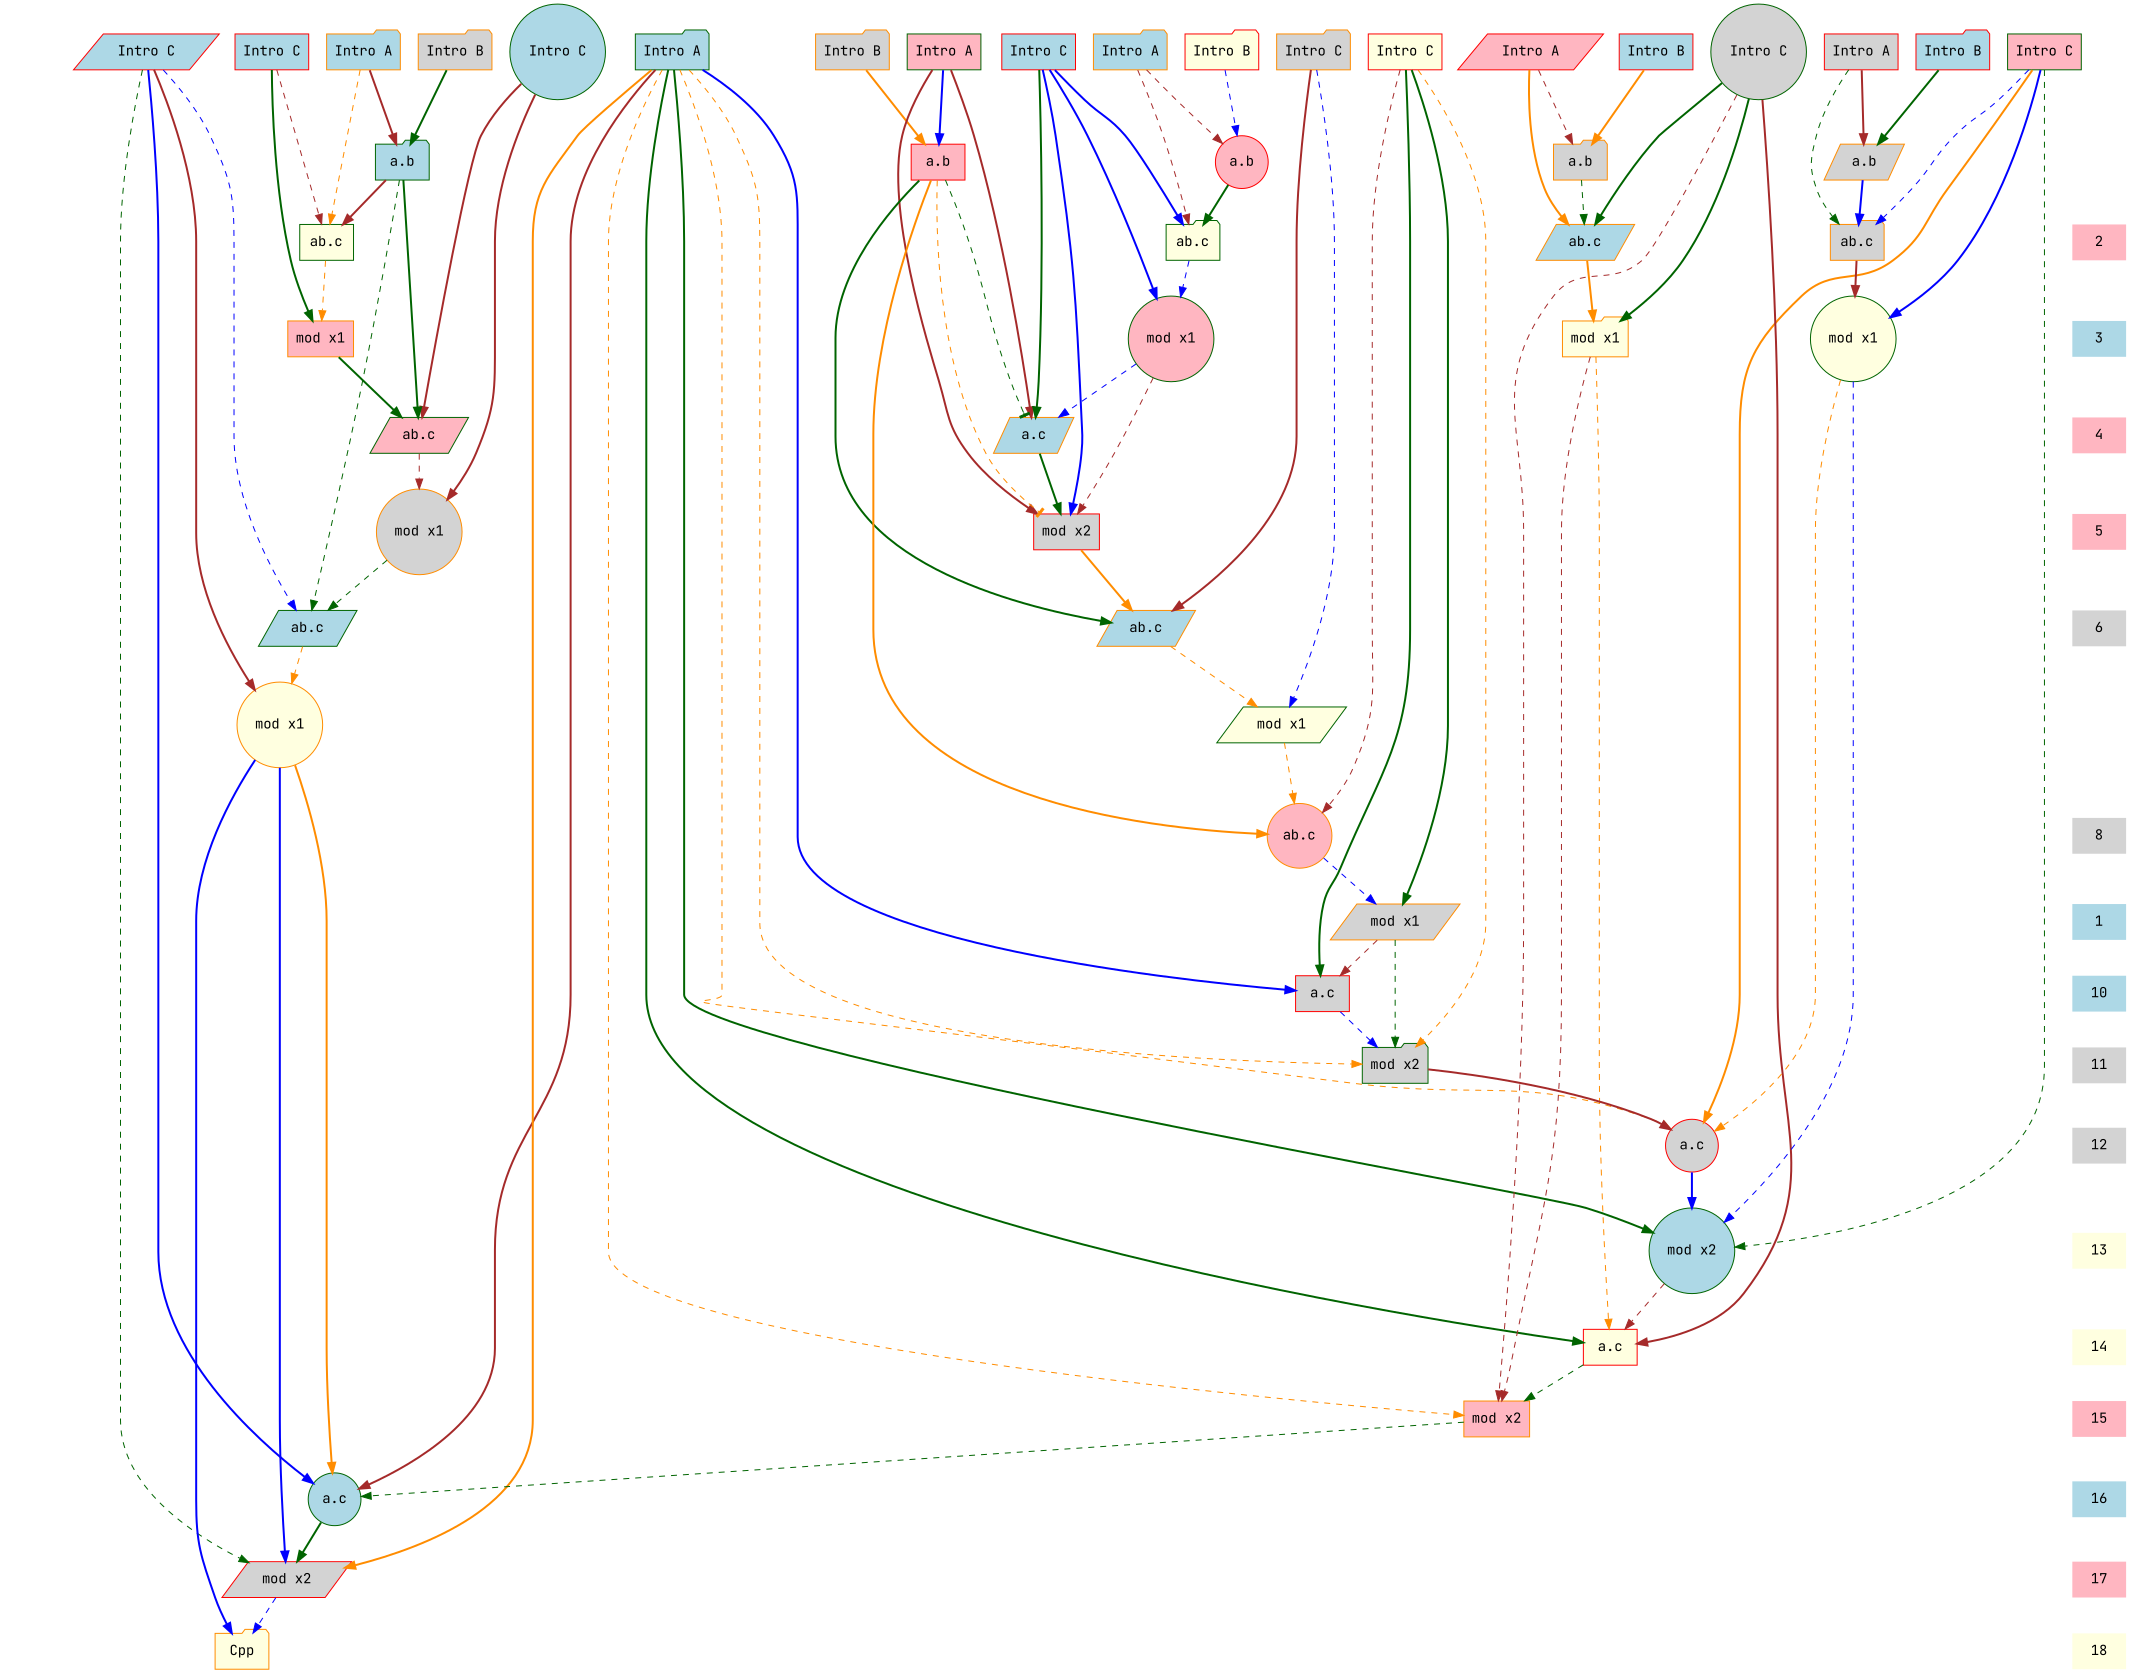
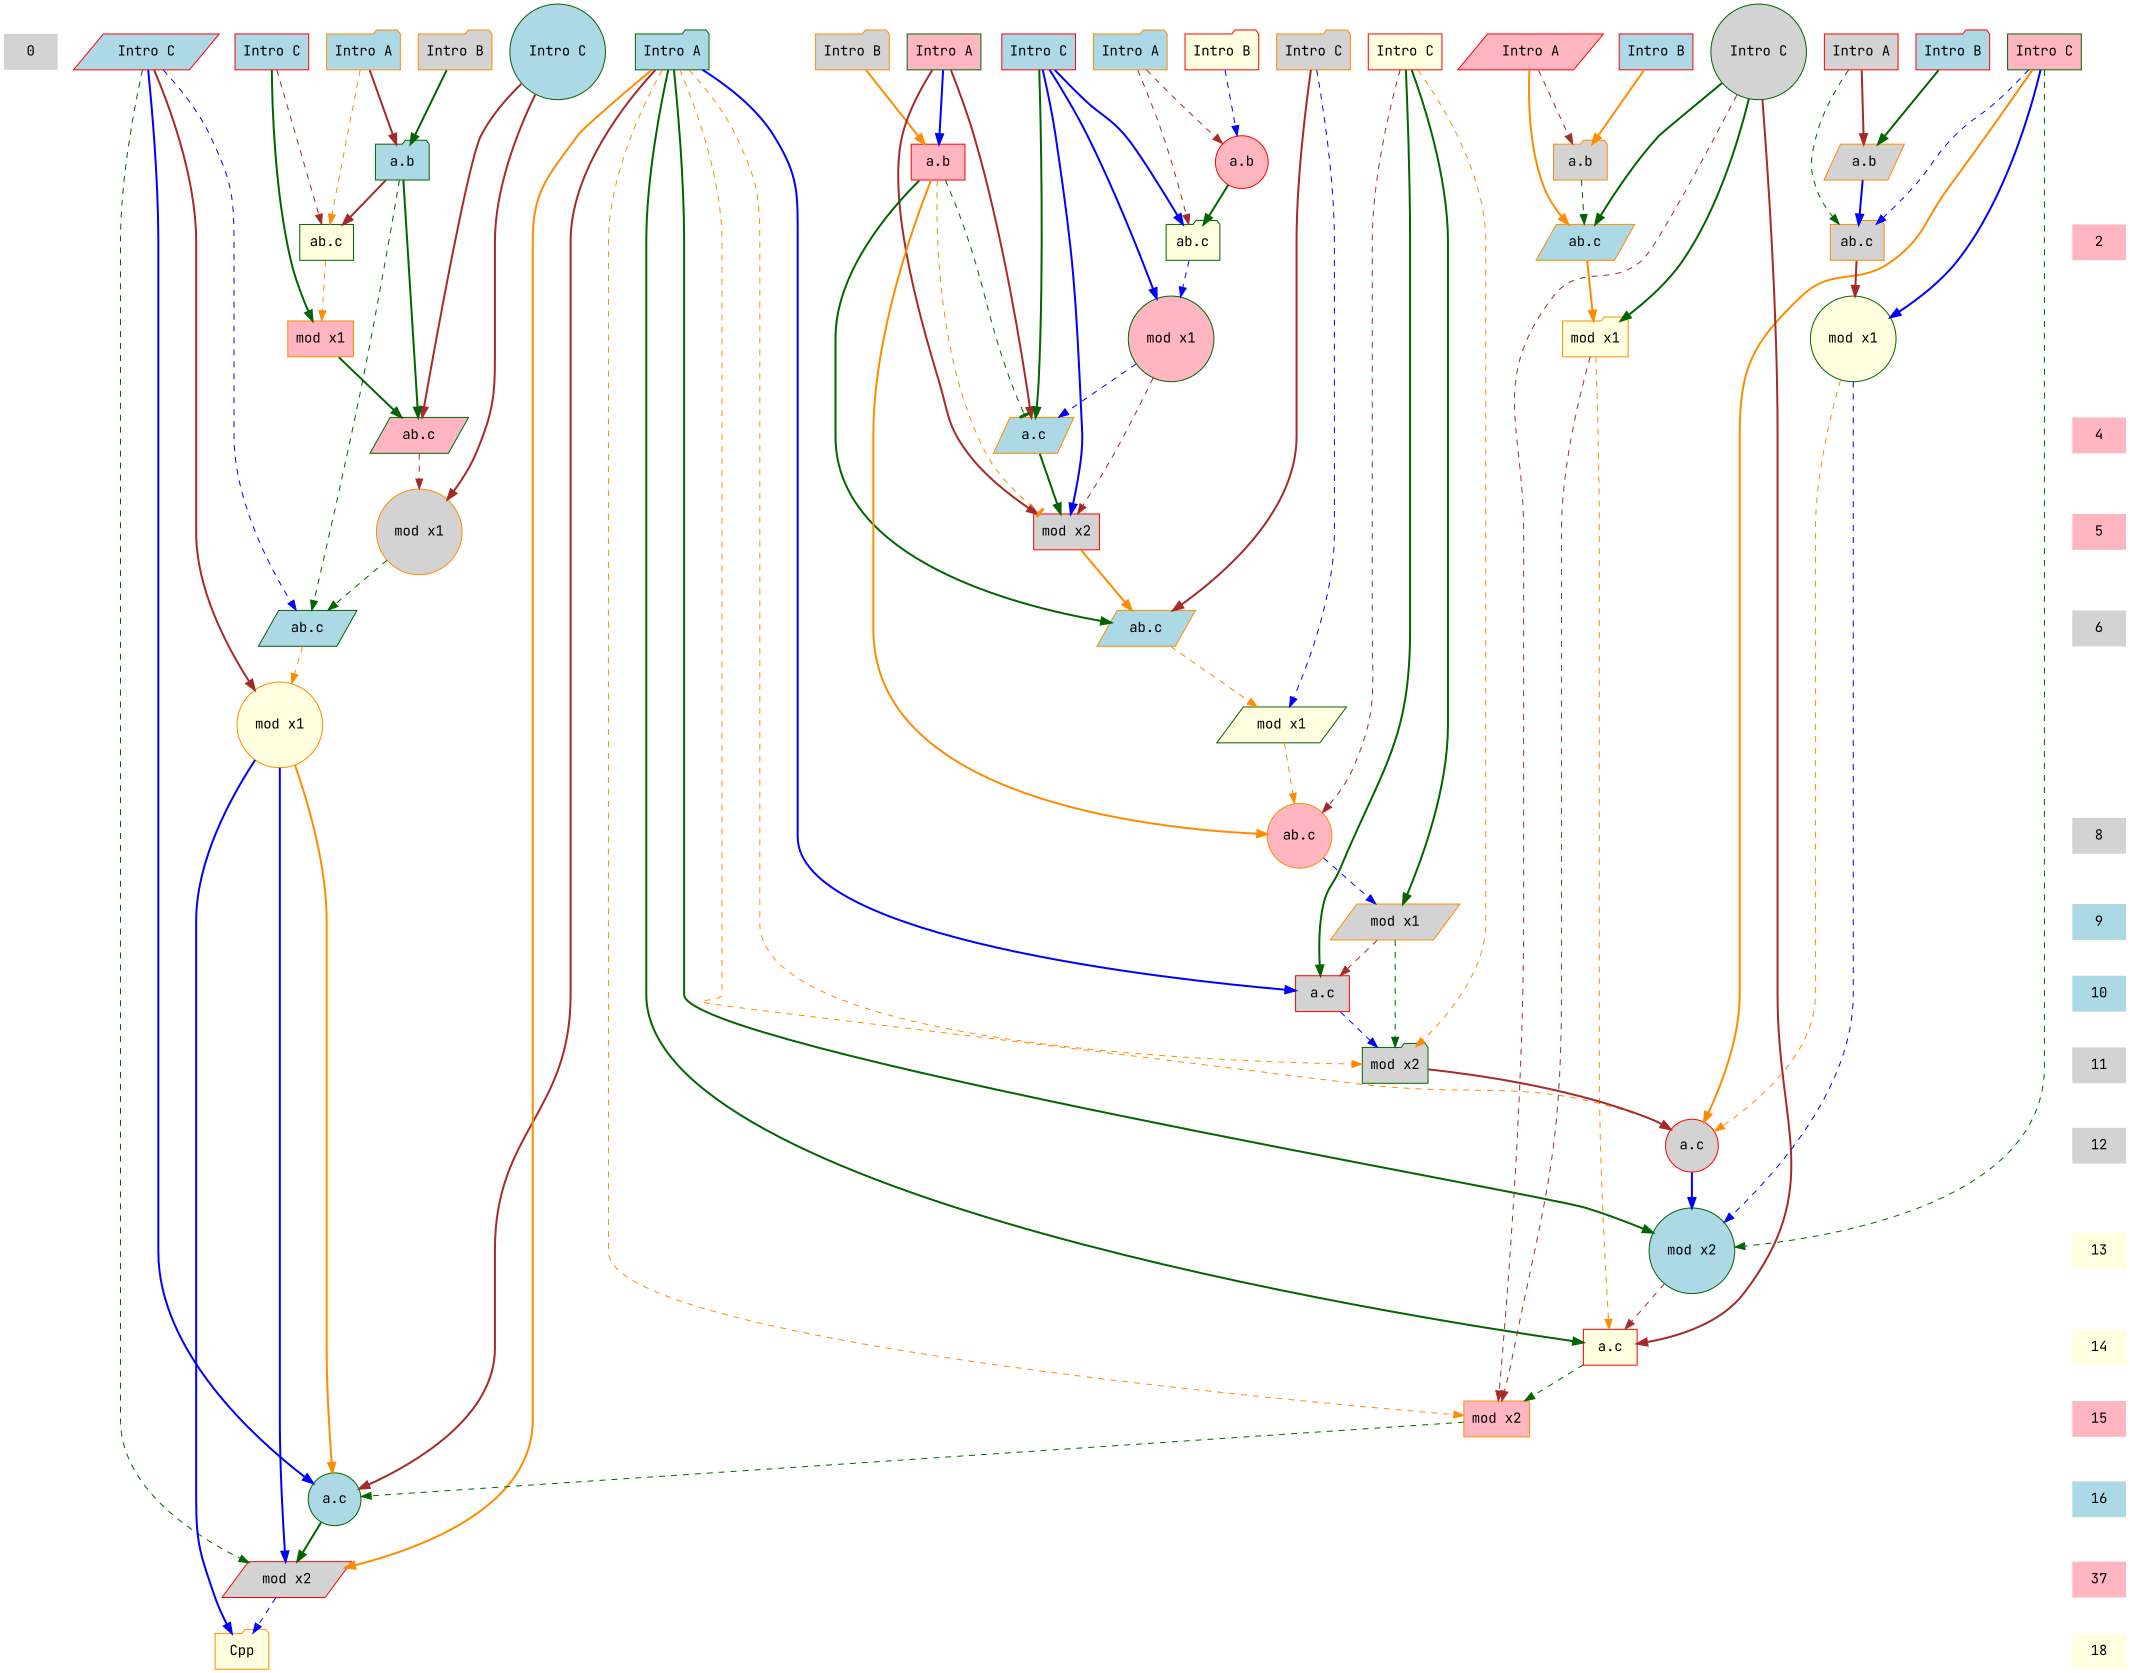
none -> (31, 52)
(2099, 339) -> none
(2099, 922) -> (2099, 922)
(2099, 1580) -> (2099, 1580)
